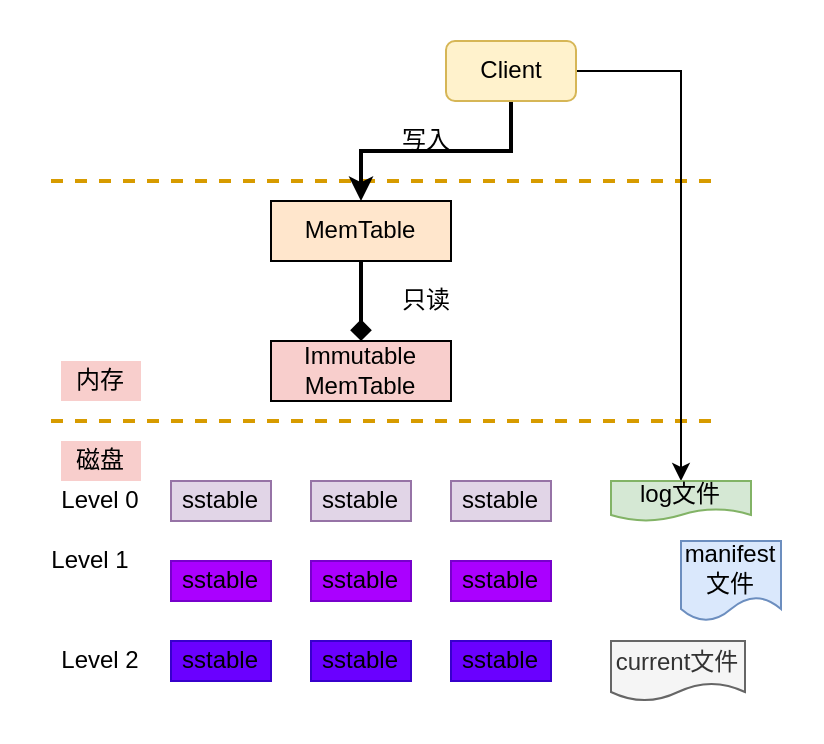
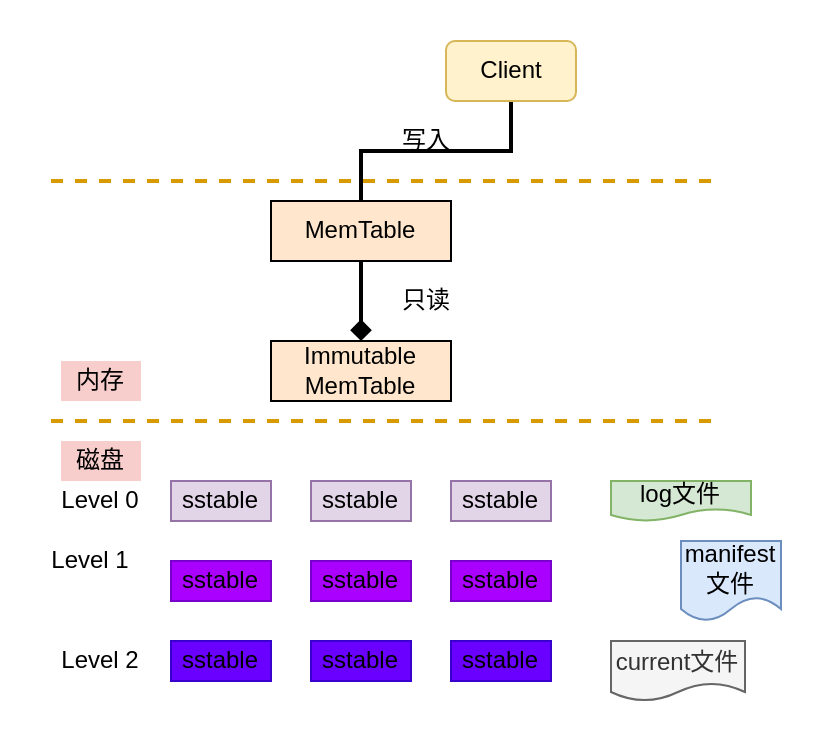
(361, 185) -> (361, 193)
(681, 217) -> none
(361, 371) -> (361, 371)
